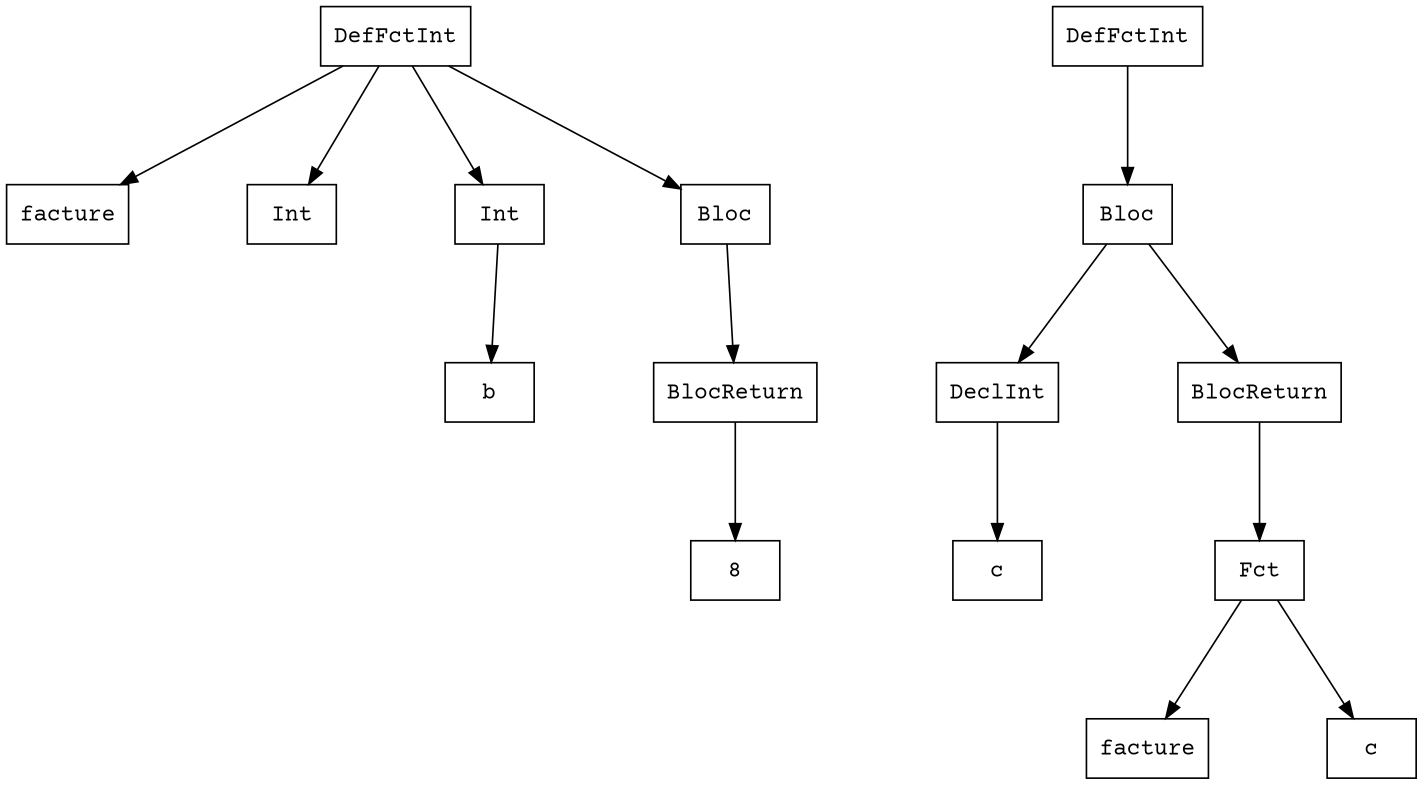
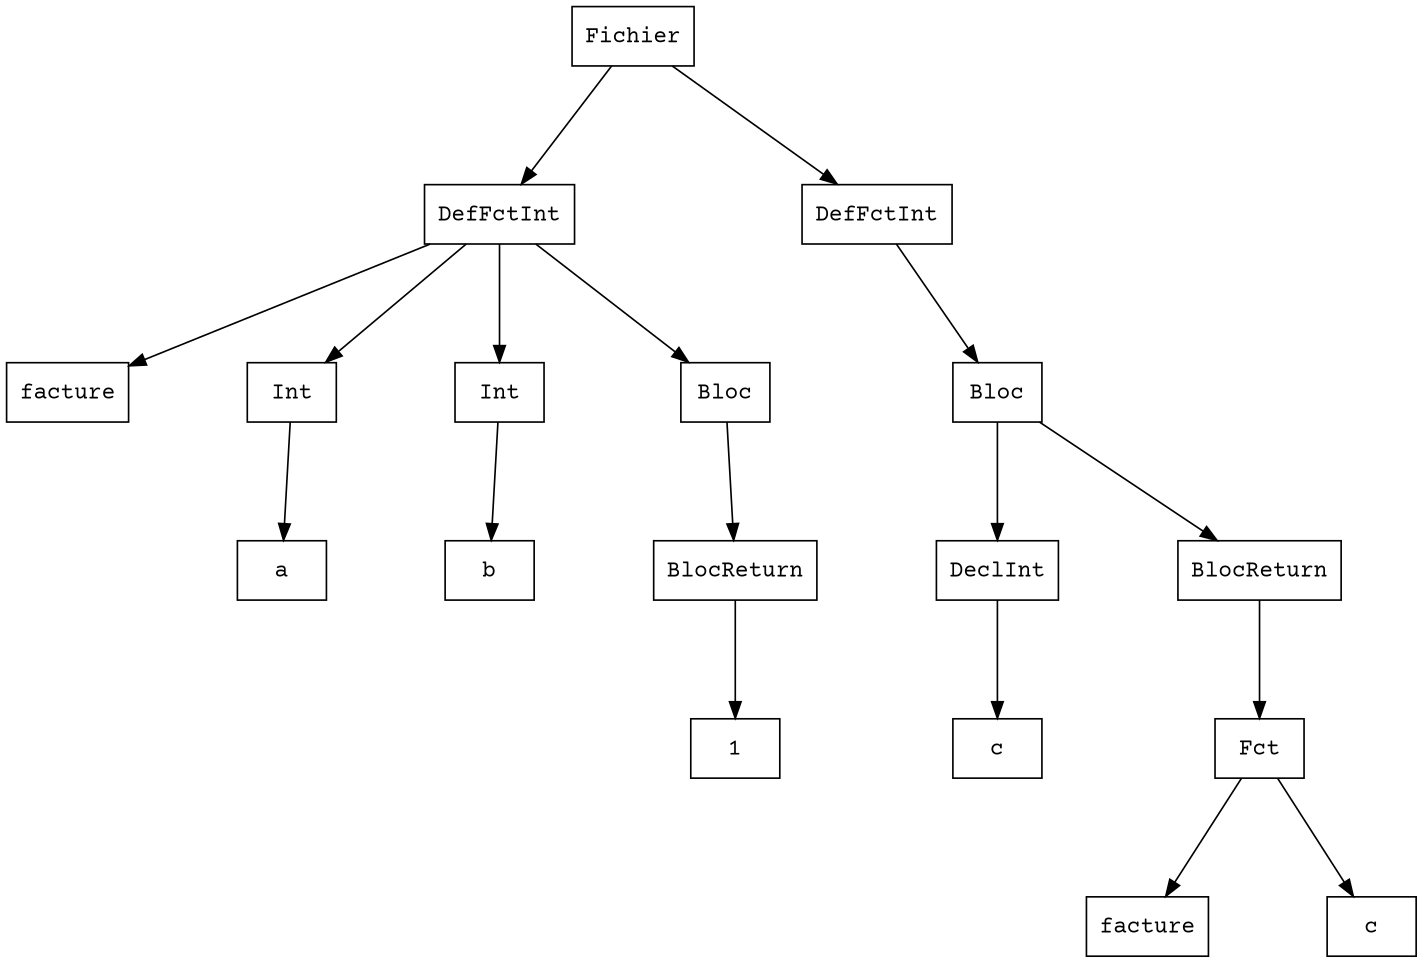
none -> (633, 36)
none -> (282, 570)
(735, 570) -> (735, 748)
